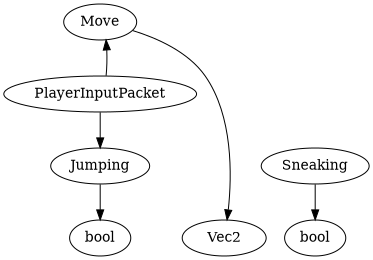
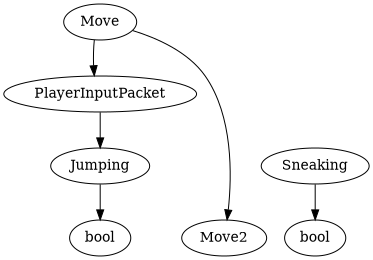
(107, 63) -> (94, 53)
(224, 238) -> (224, 238)
